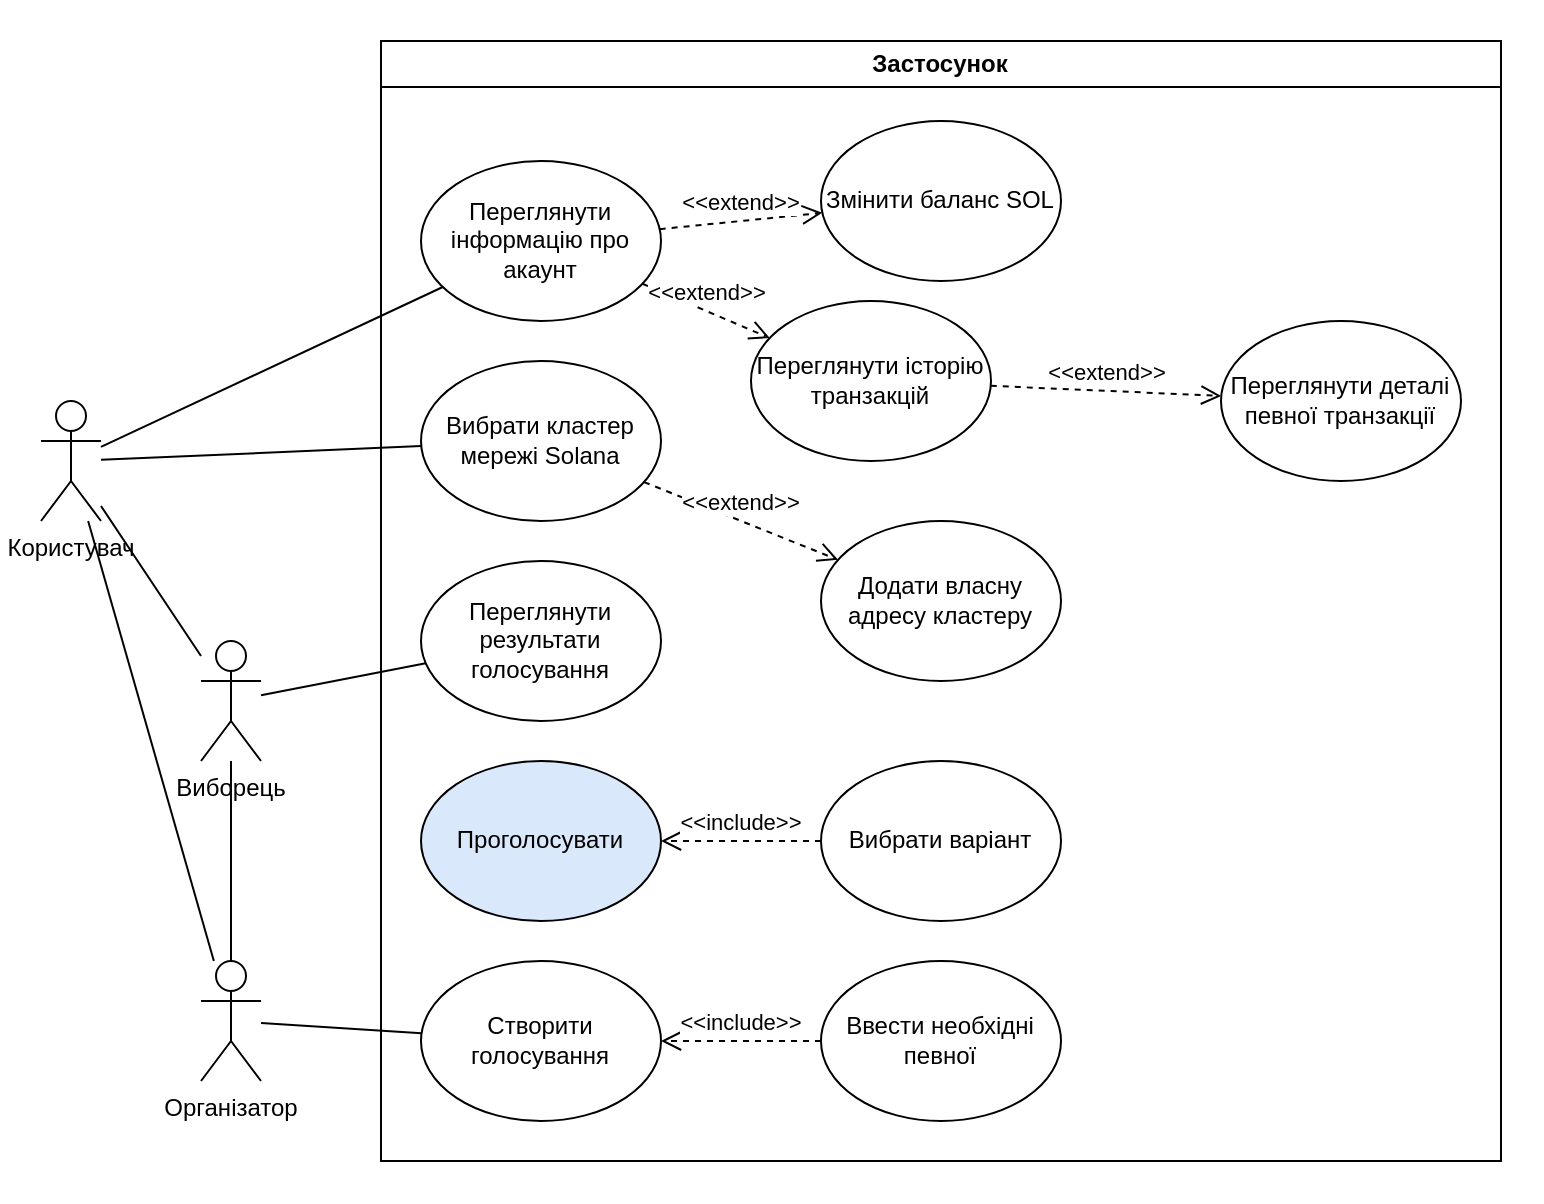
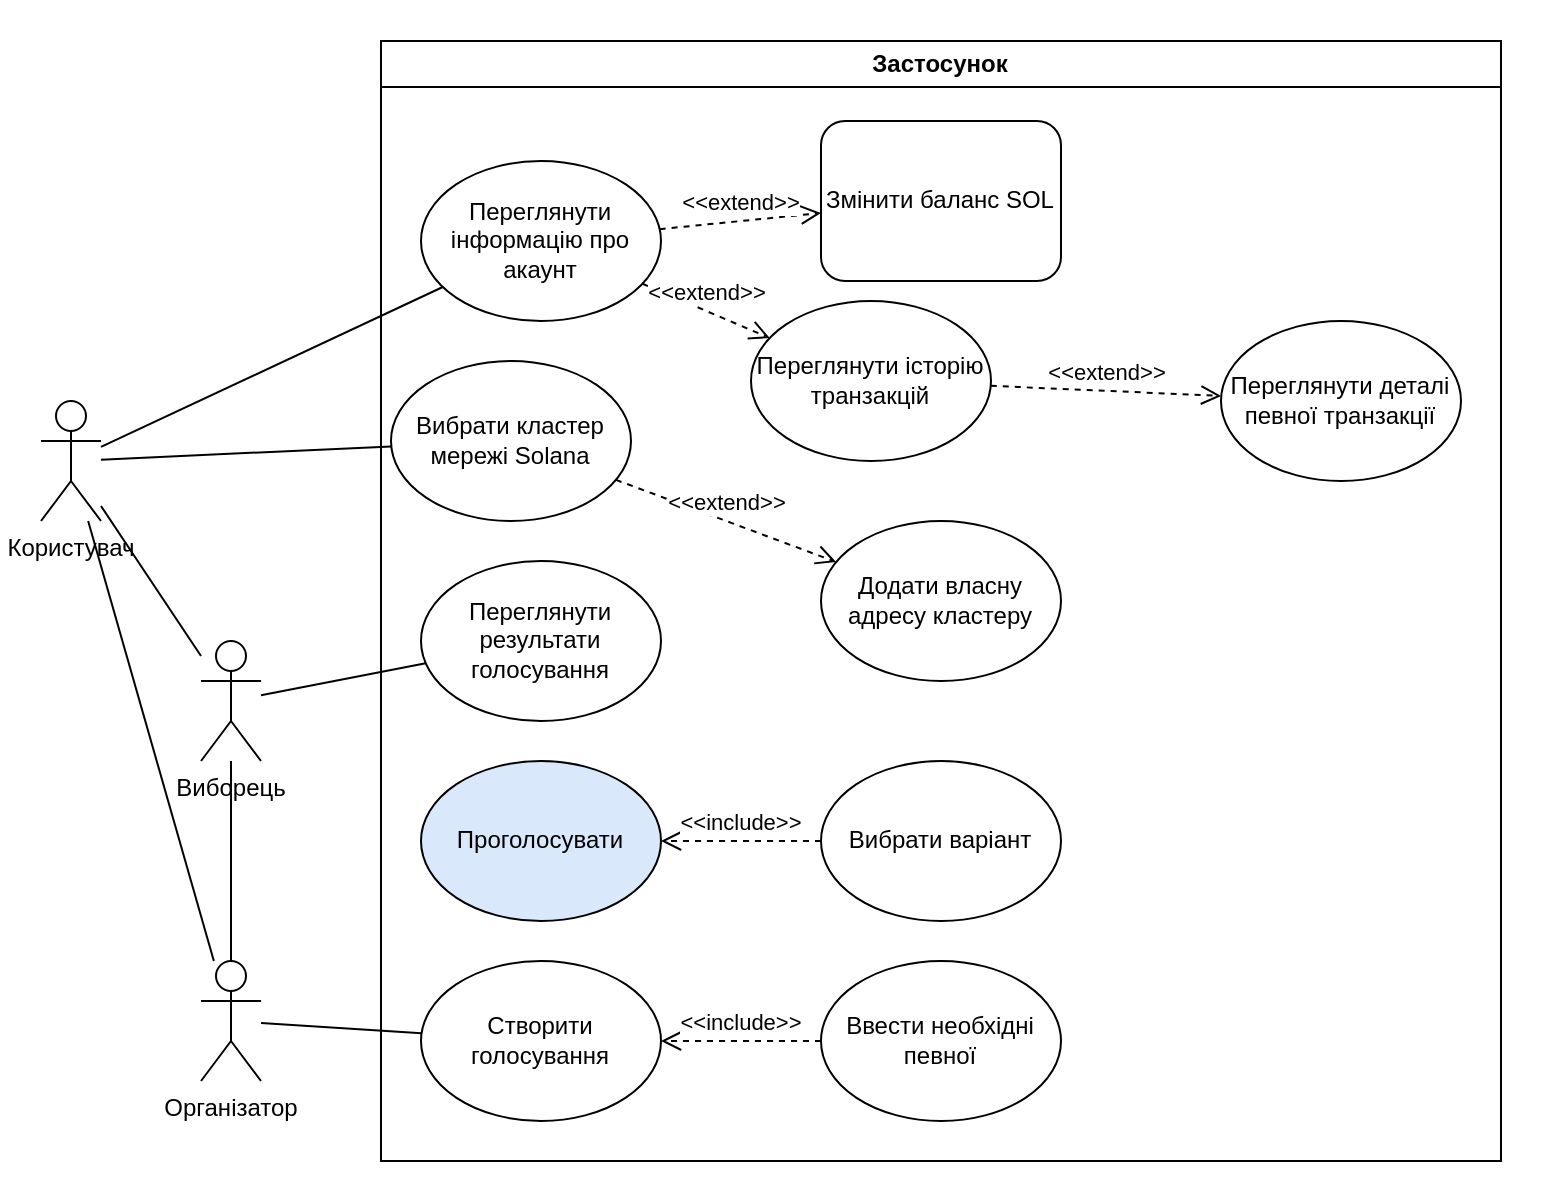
(941, 201) -> (941, 201)
(541, 441) -> (511, 441)
